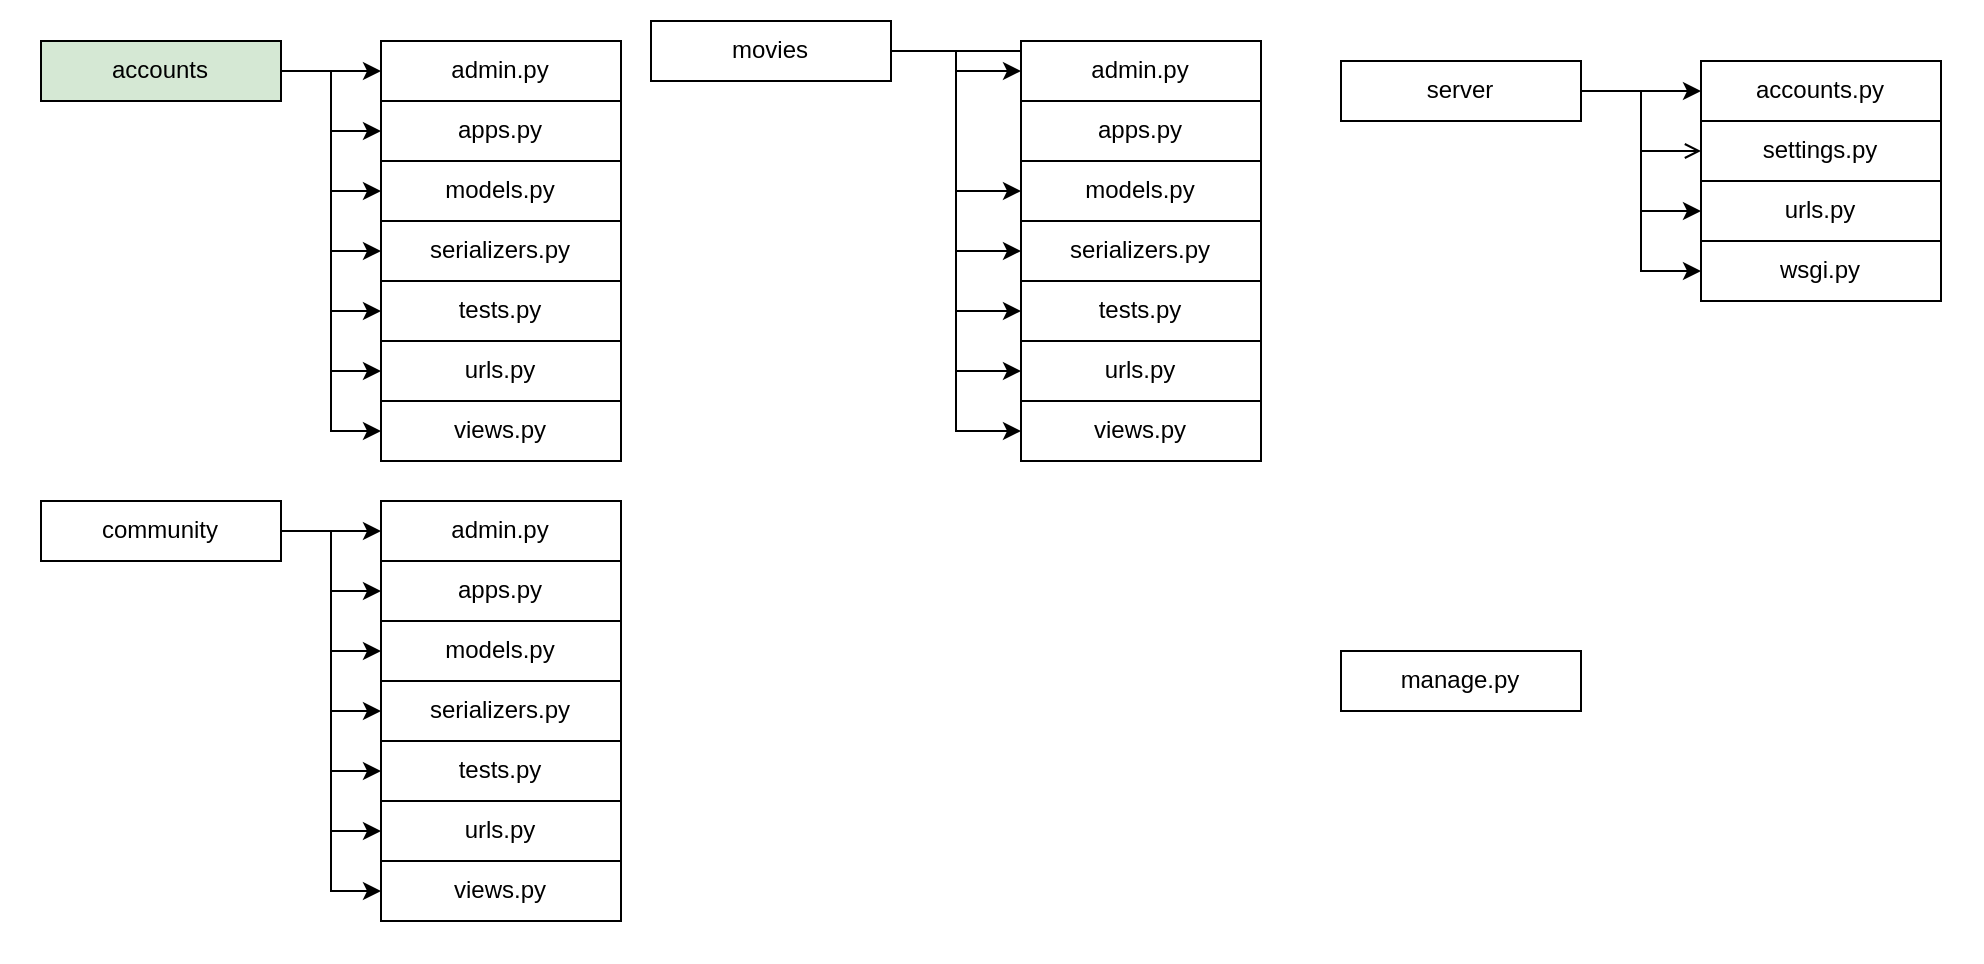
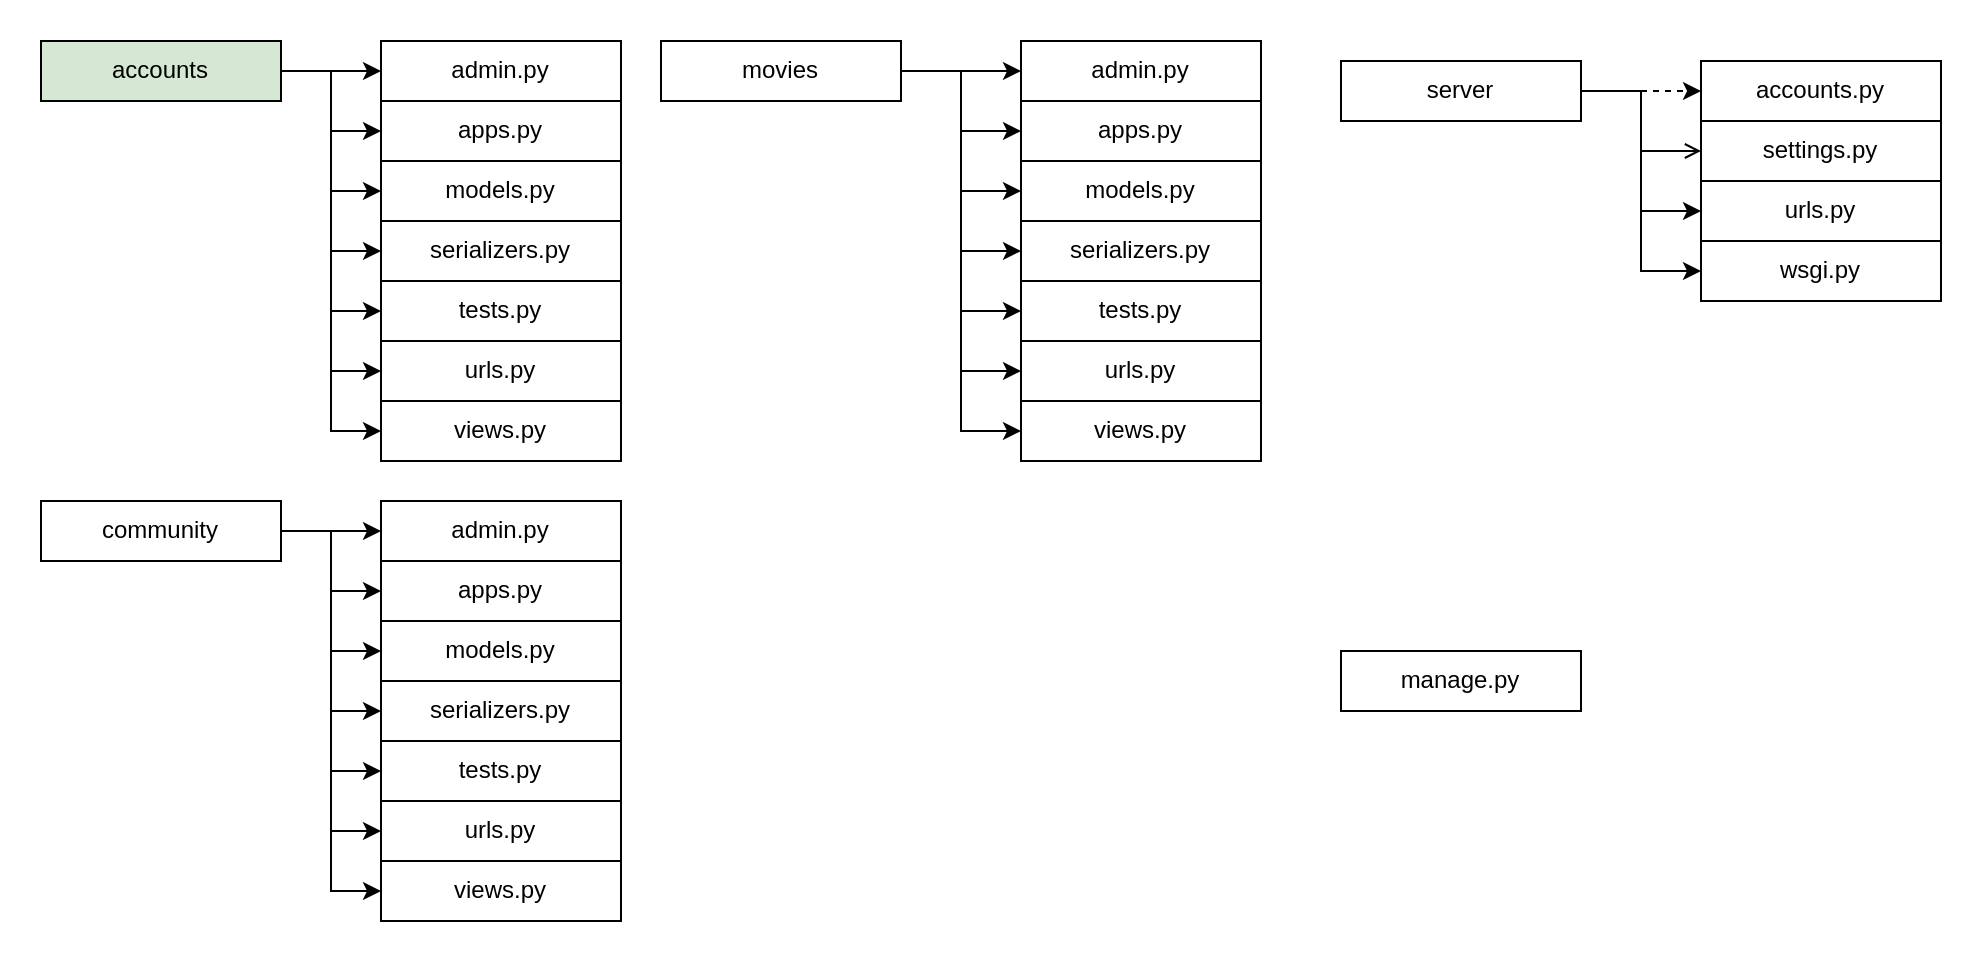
(771, 51) -> (781, 71)
(1666, 91) -> (1666, 91)
